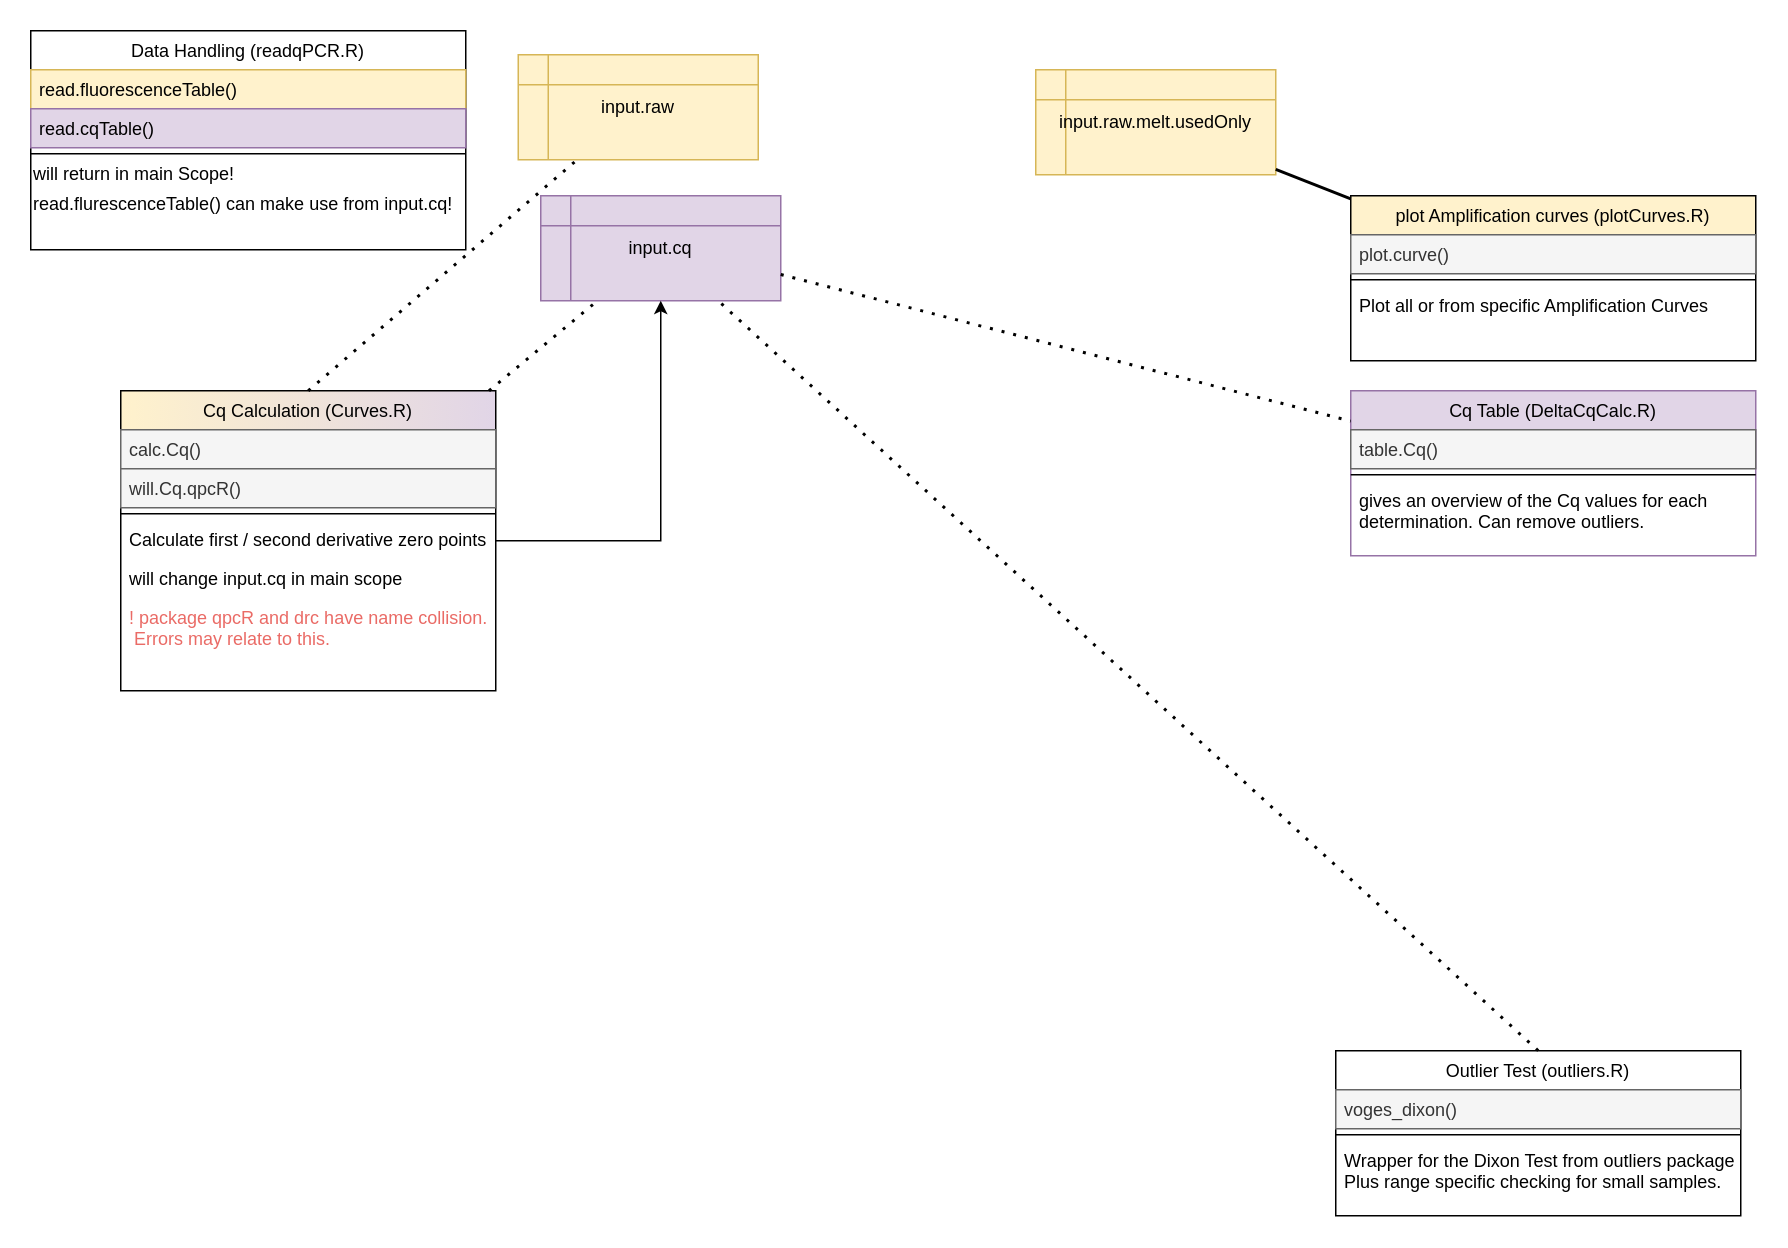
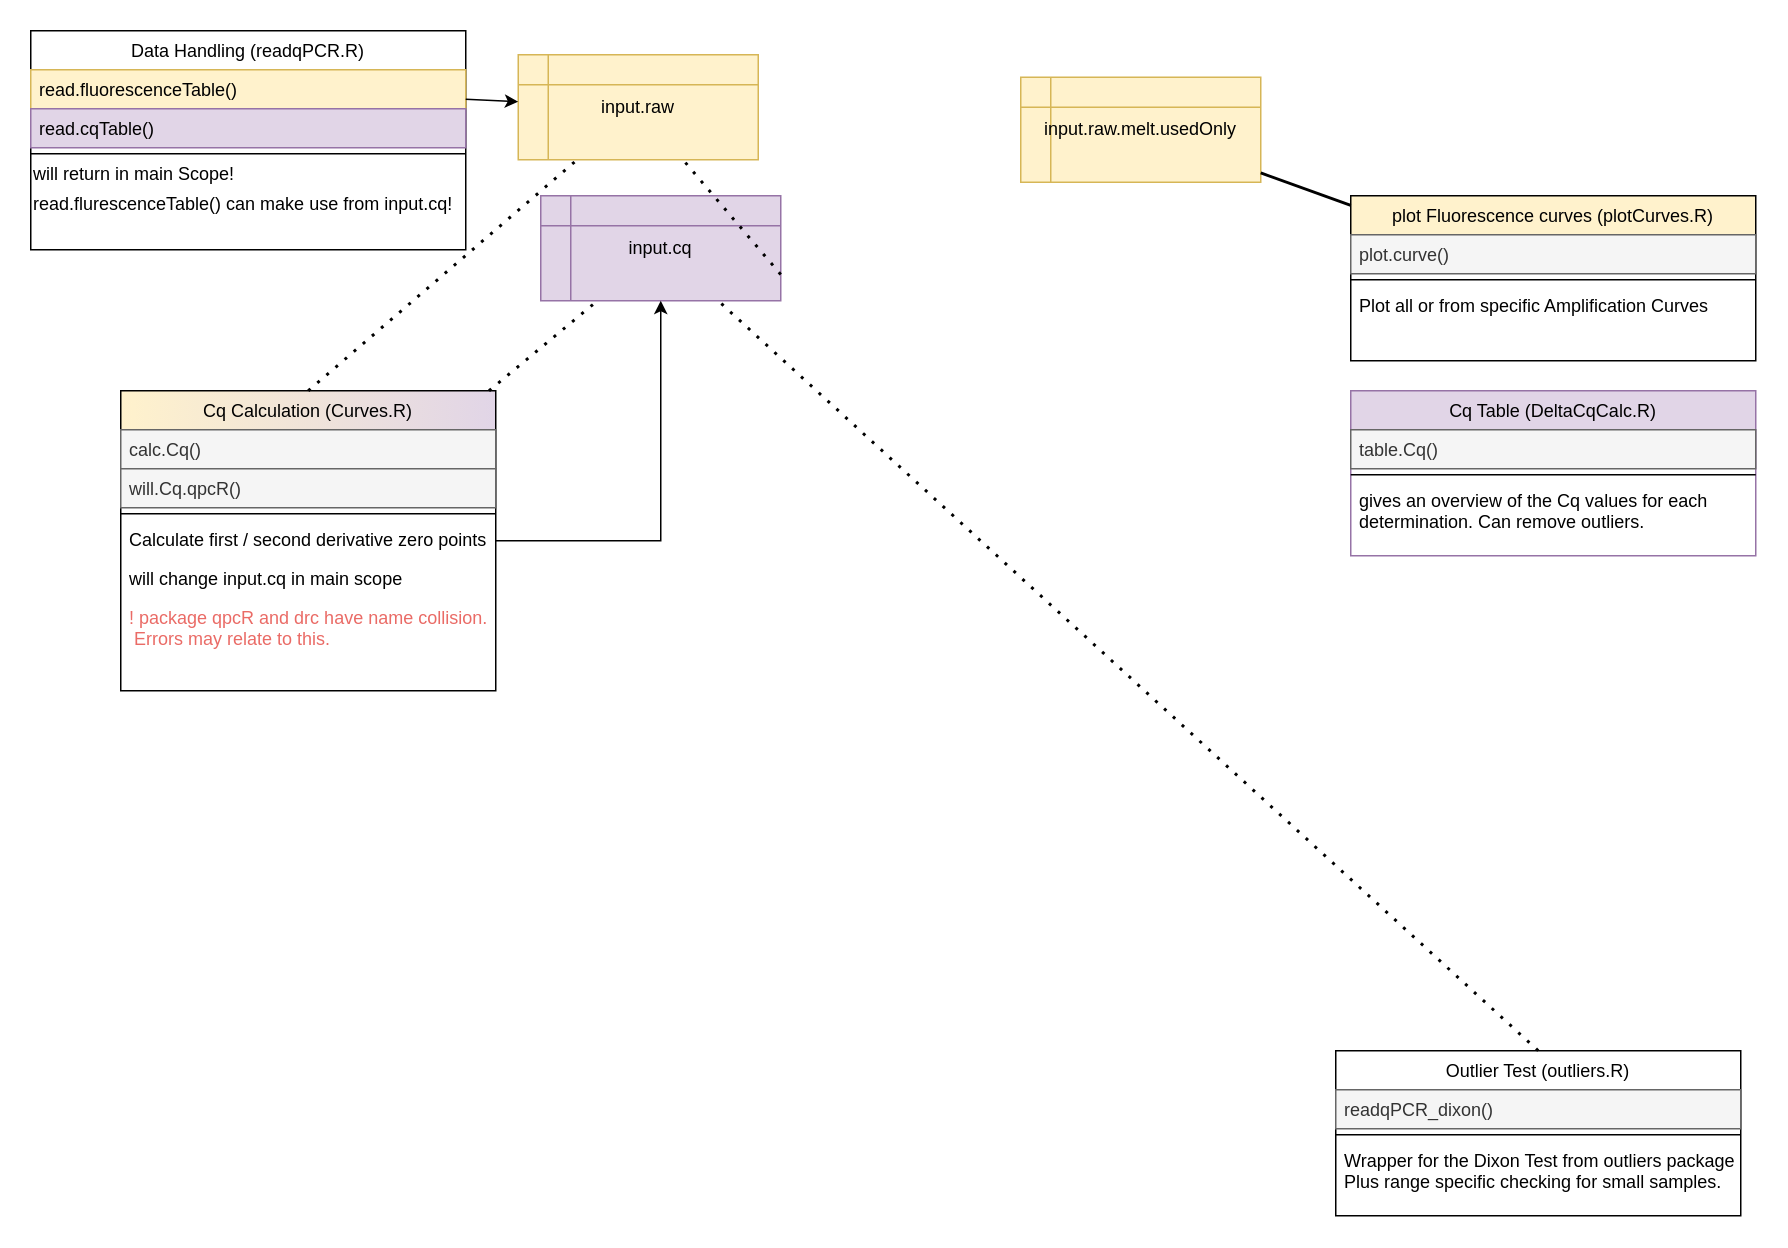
none -> (488, 100)
(1156, 122) -> (1141, 130)
(1553, 216) -> (1553, 216)
(1062, 347) -> (710, 191)
(1407, 1110) -> (1422, 1110)
